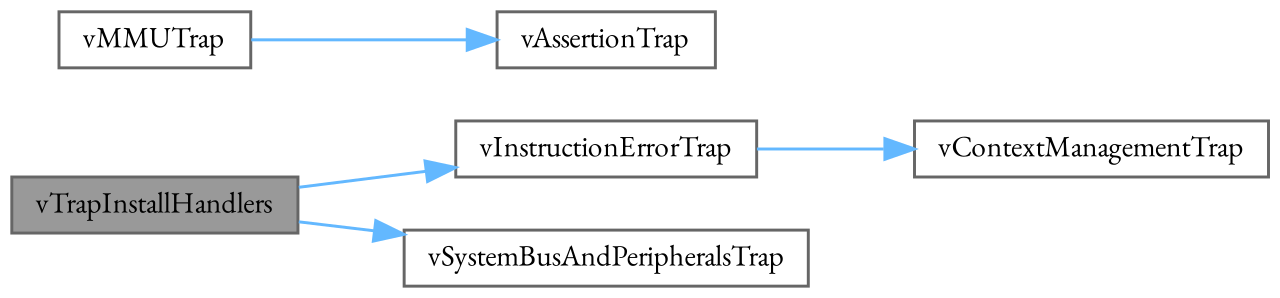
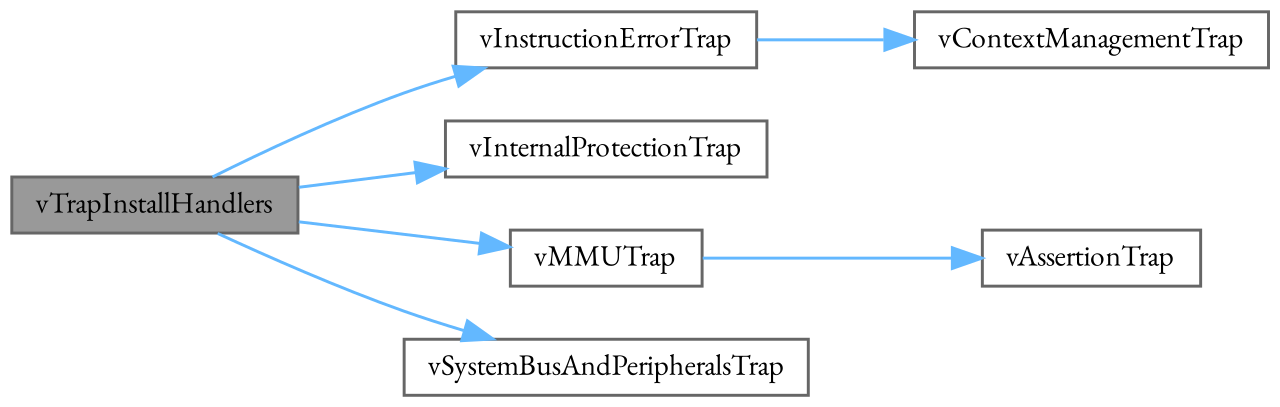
none -> (606, 149)
none -> (389, 233)
